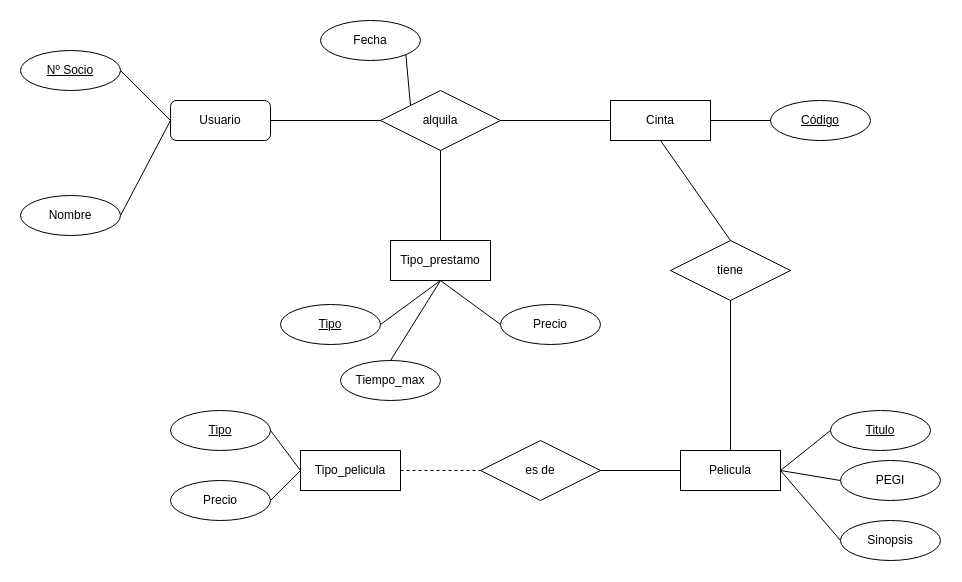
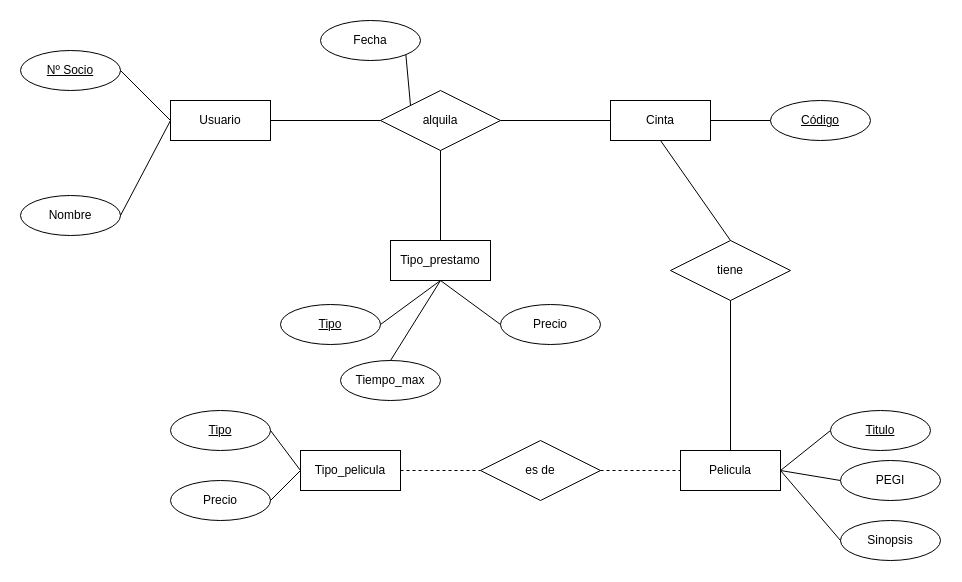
(221, 121) -> (221, 121)
(641, 471) -> (641, 471)
